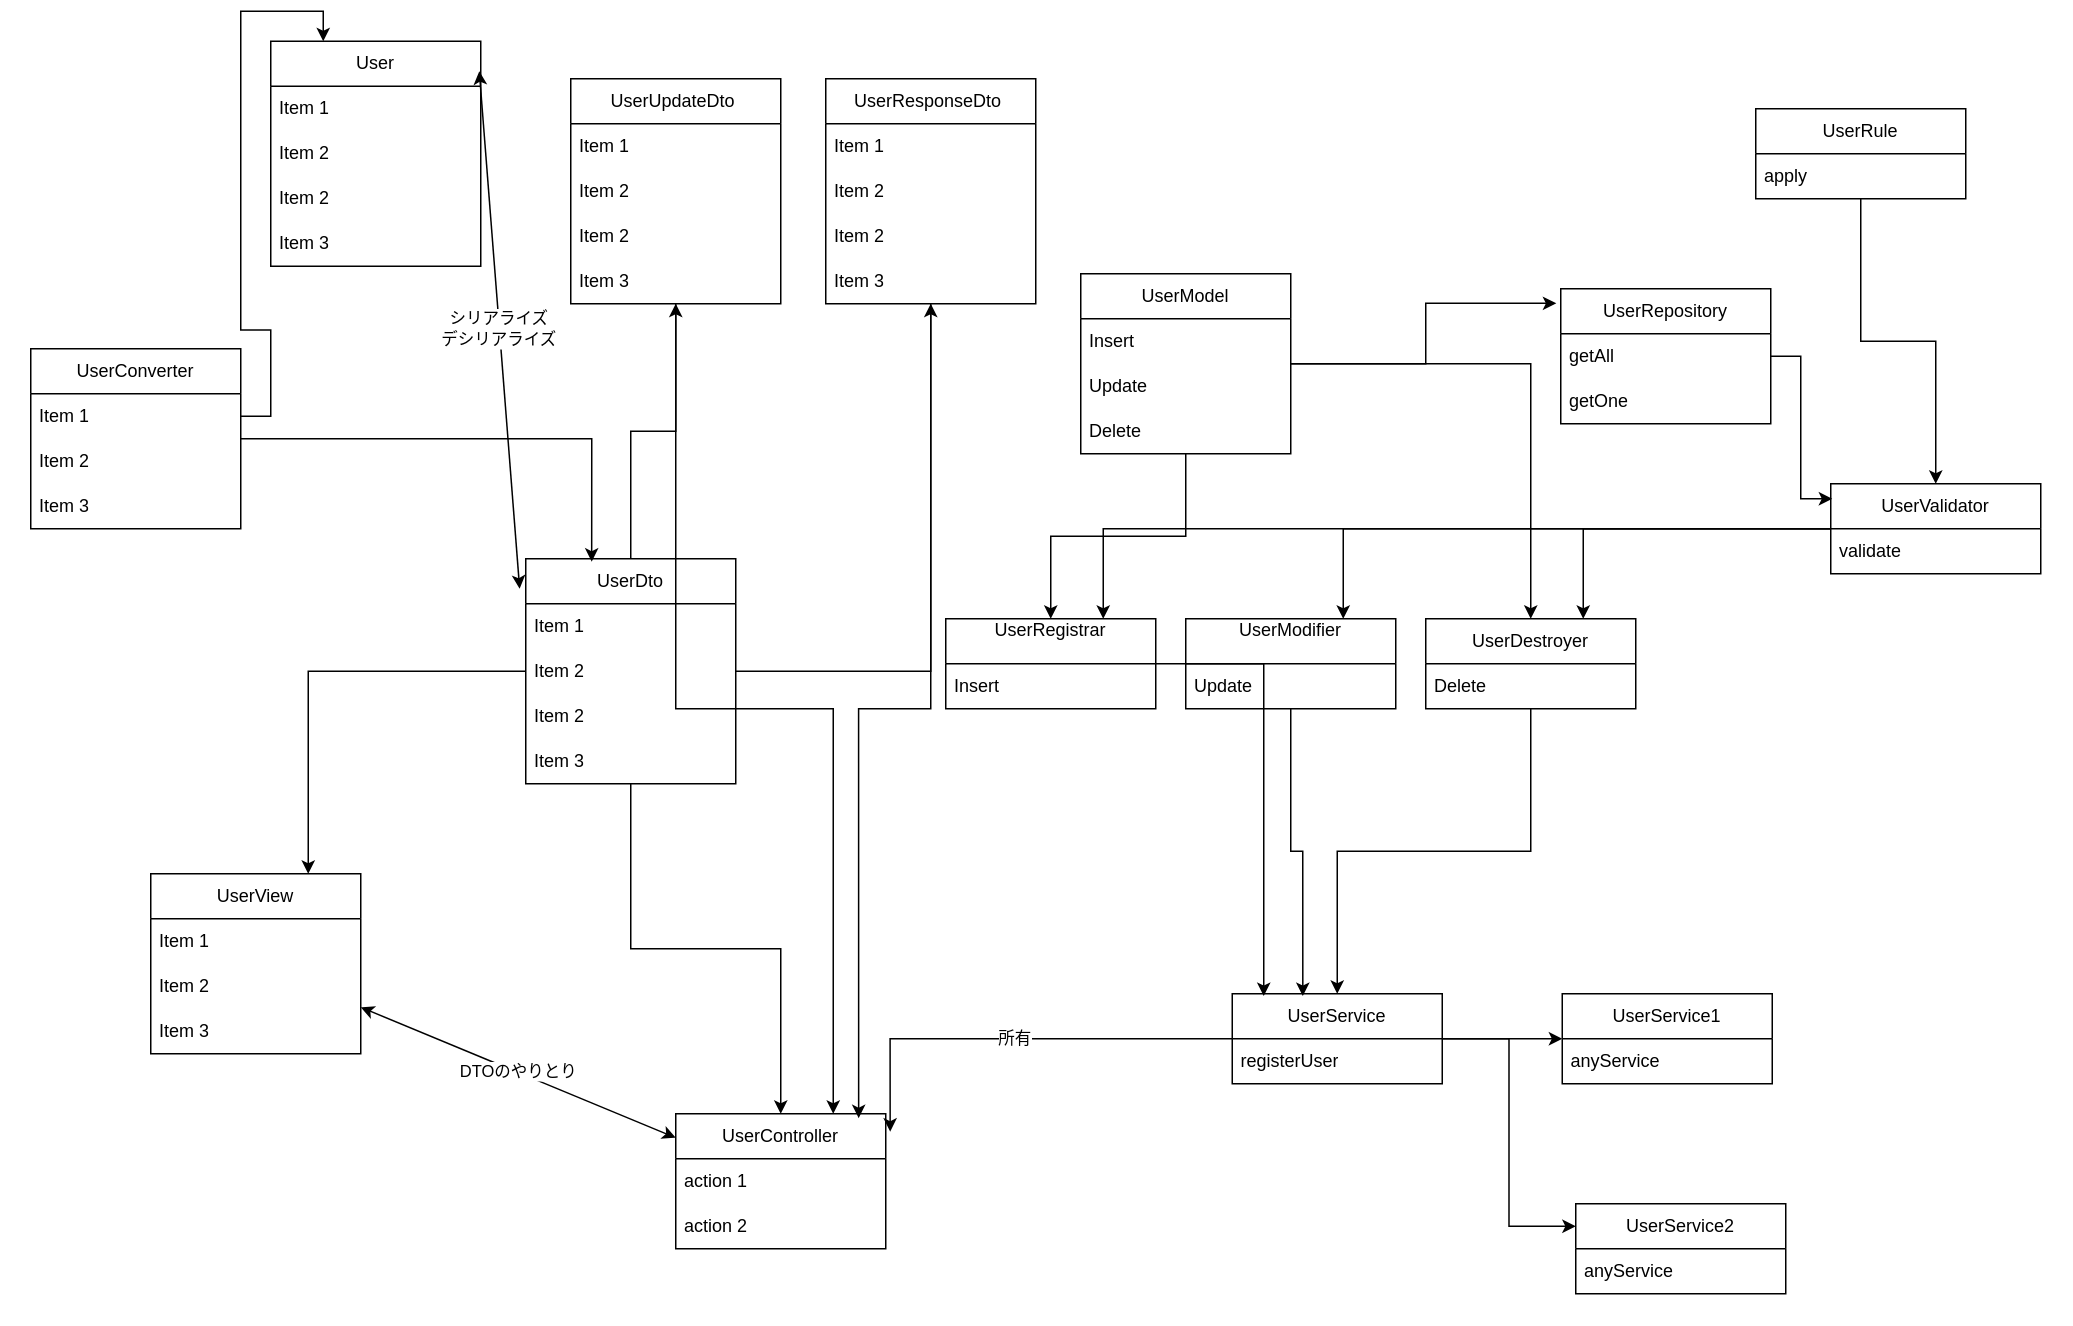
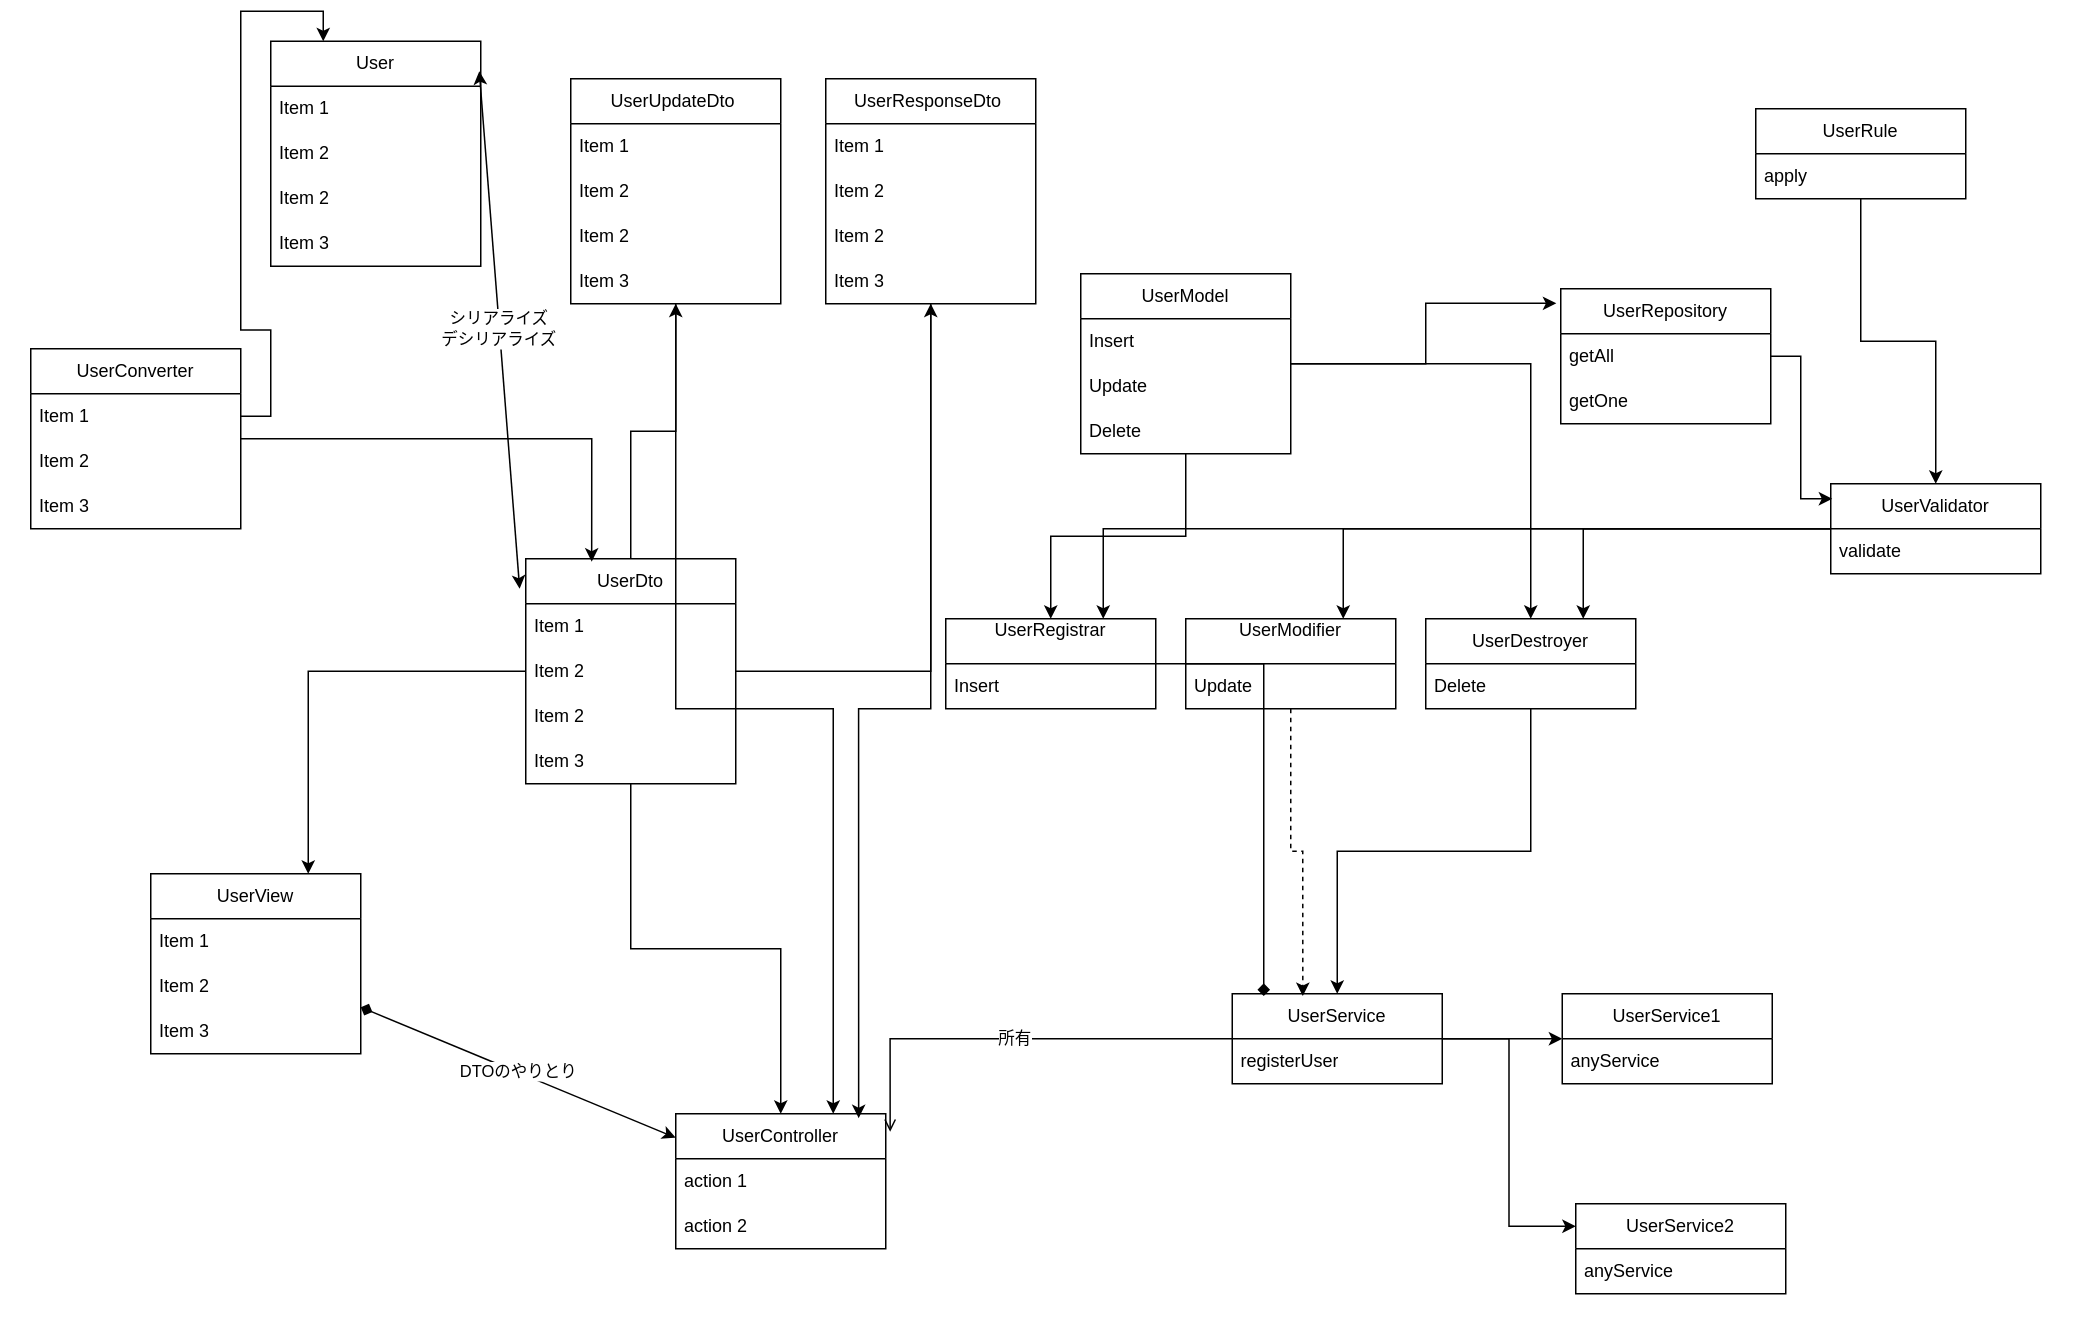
(1293, 851) -> (1293, 851)
(1264, 984) -> (1264, 983)
(371, 1012) -> (372, 1012)
(890, 1120) -> (890, 1122)
